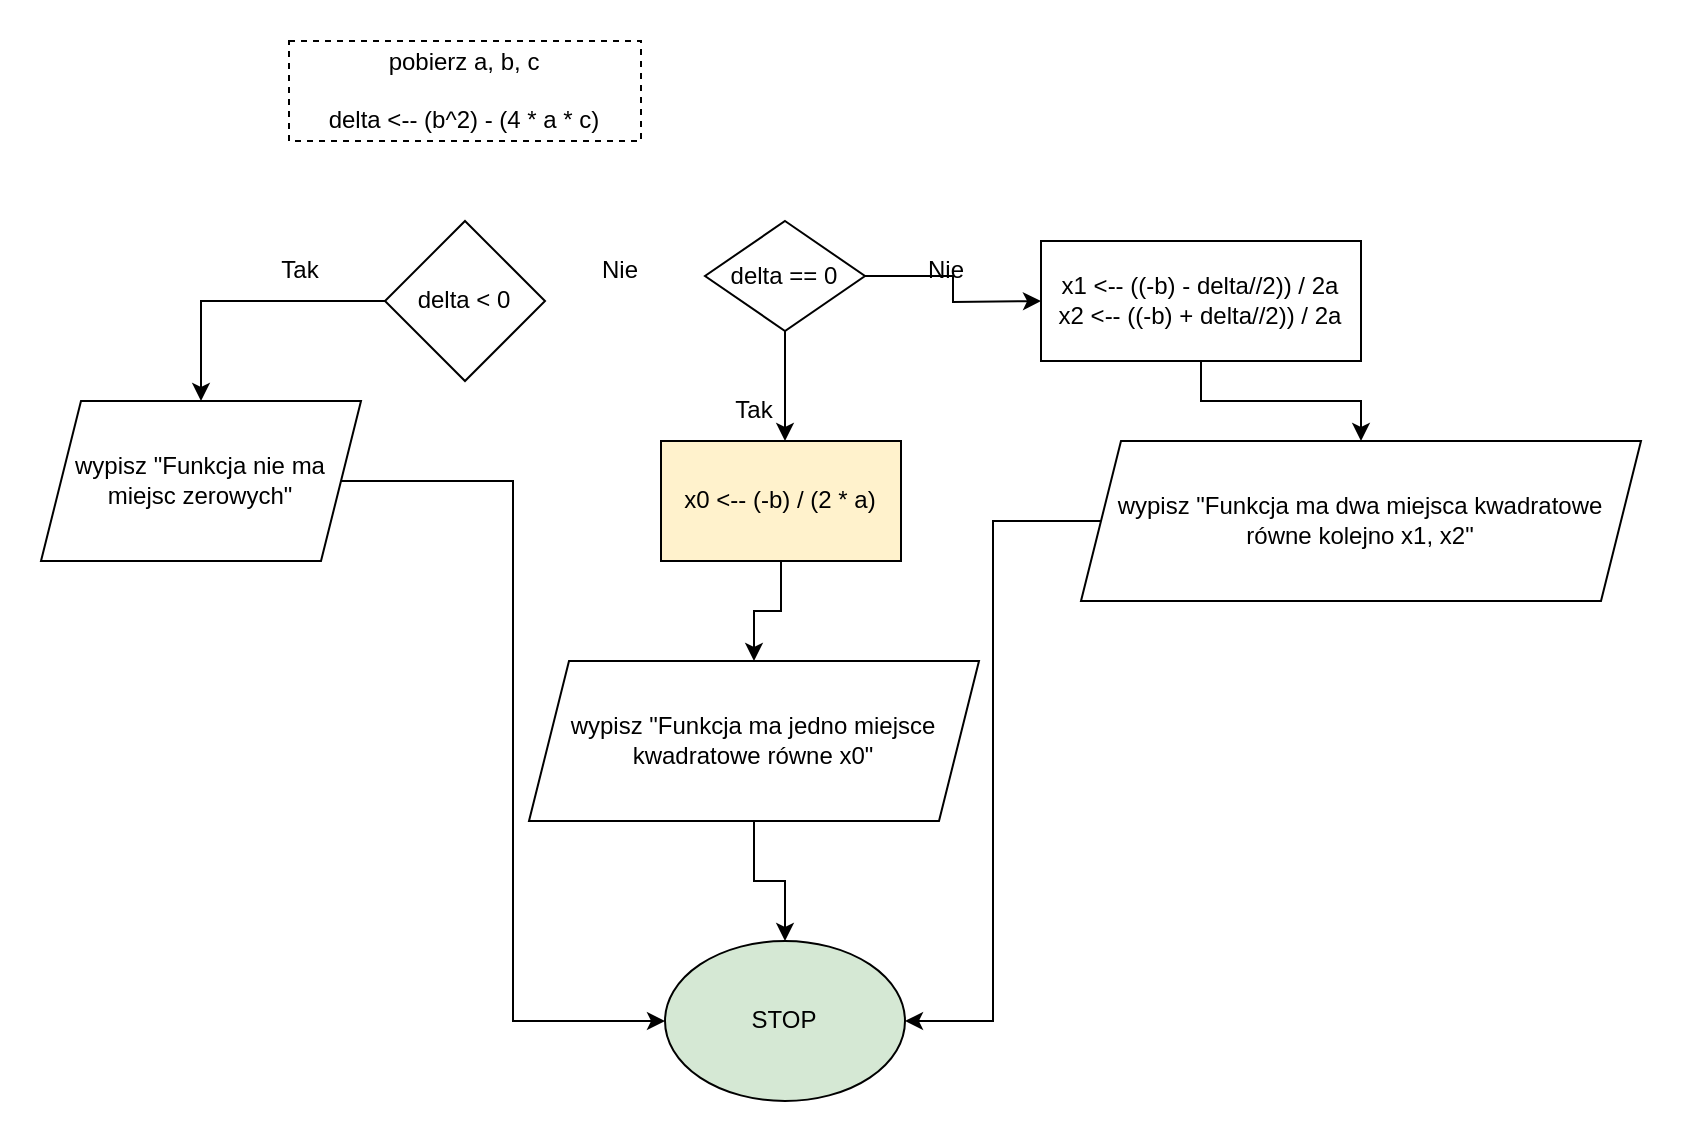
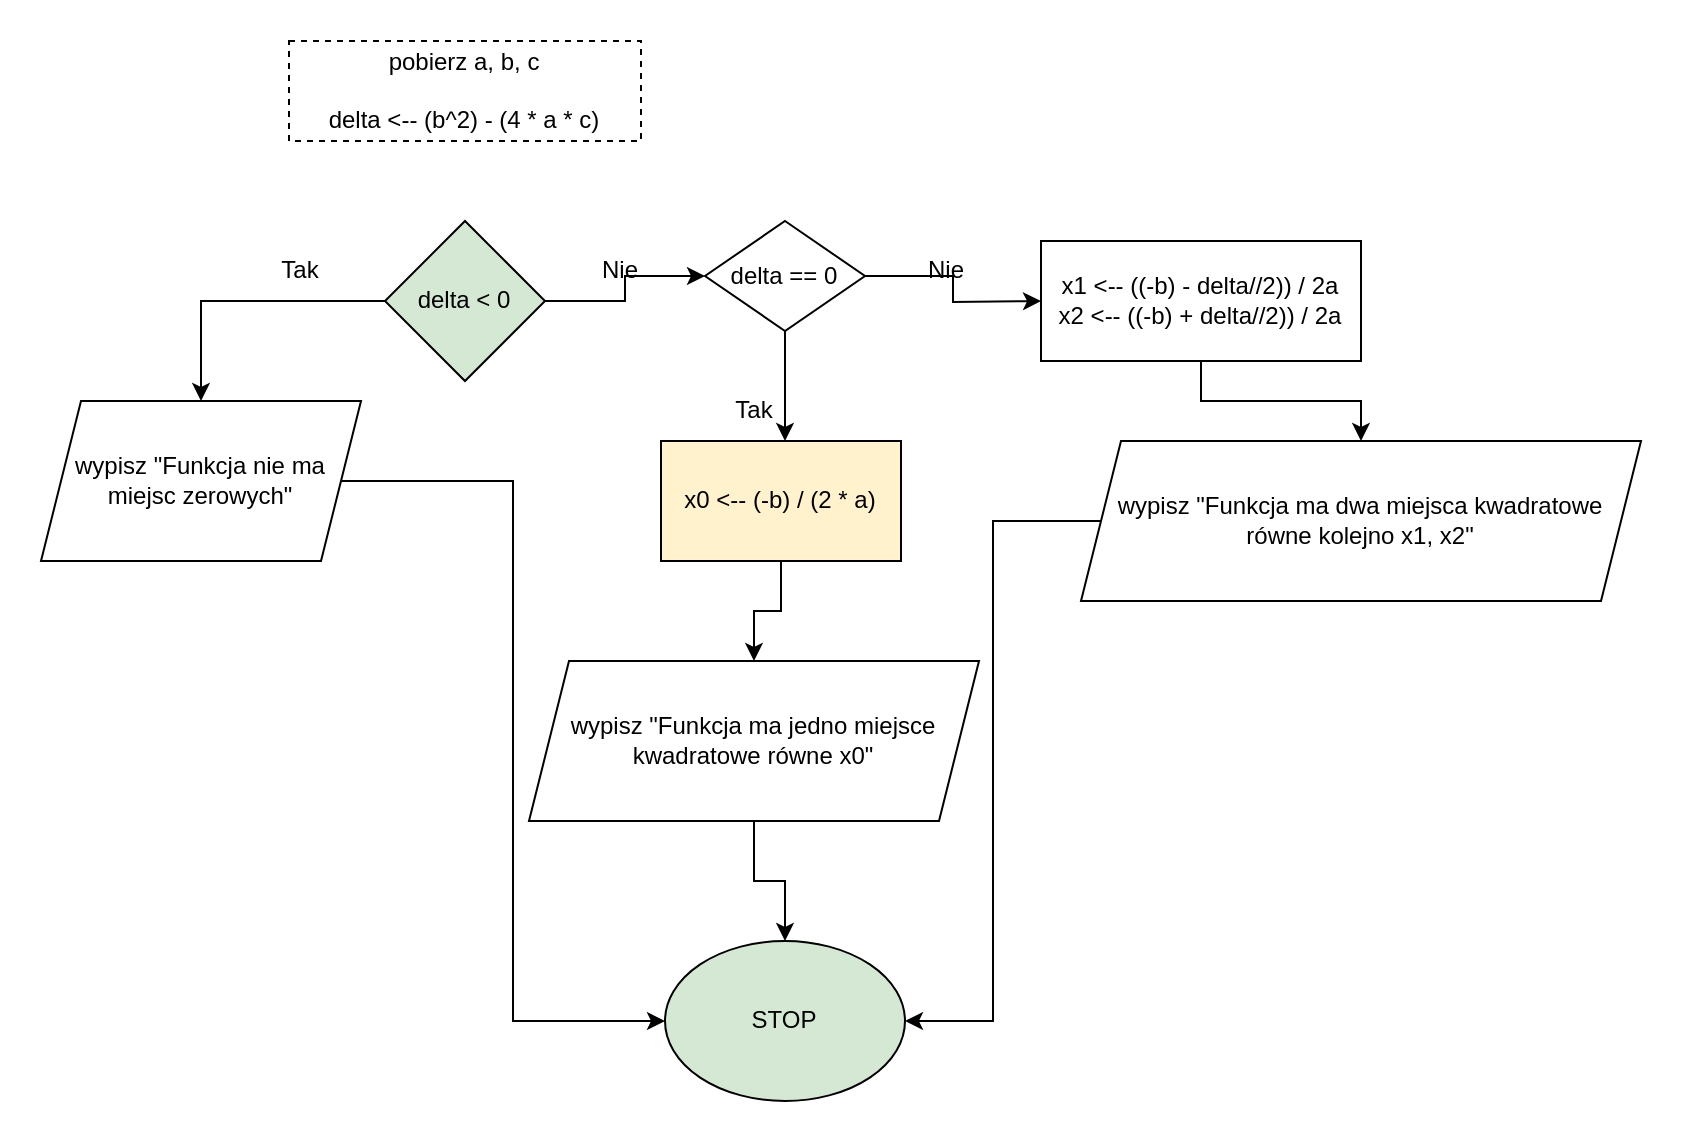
none -> (625, 295)
(465, 301) -> (465, 301)
